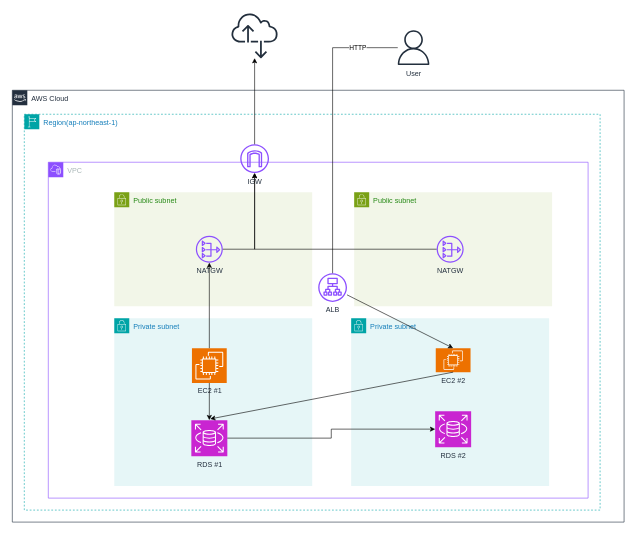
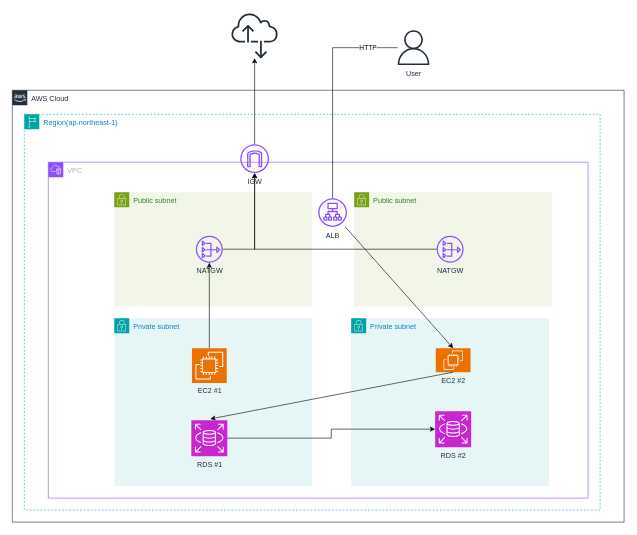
(333, 288) -> (333, 213)
(209, 414) -> none
